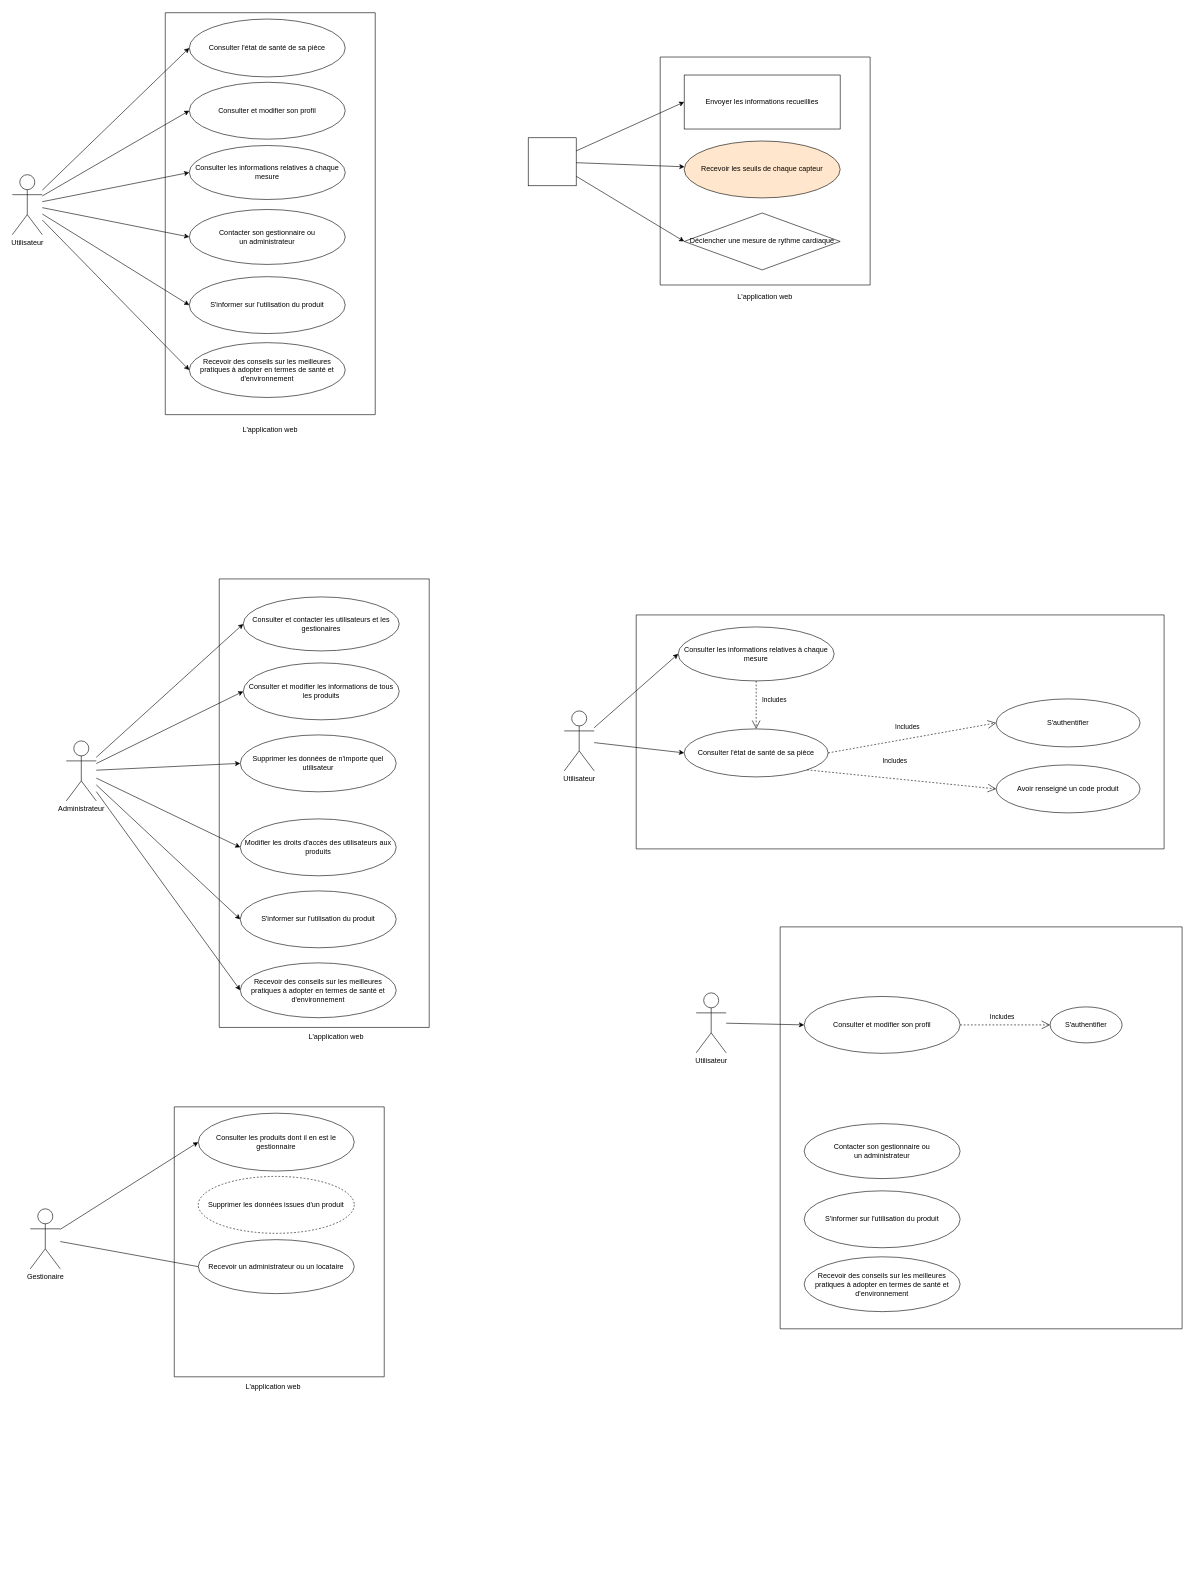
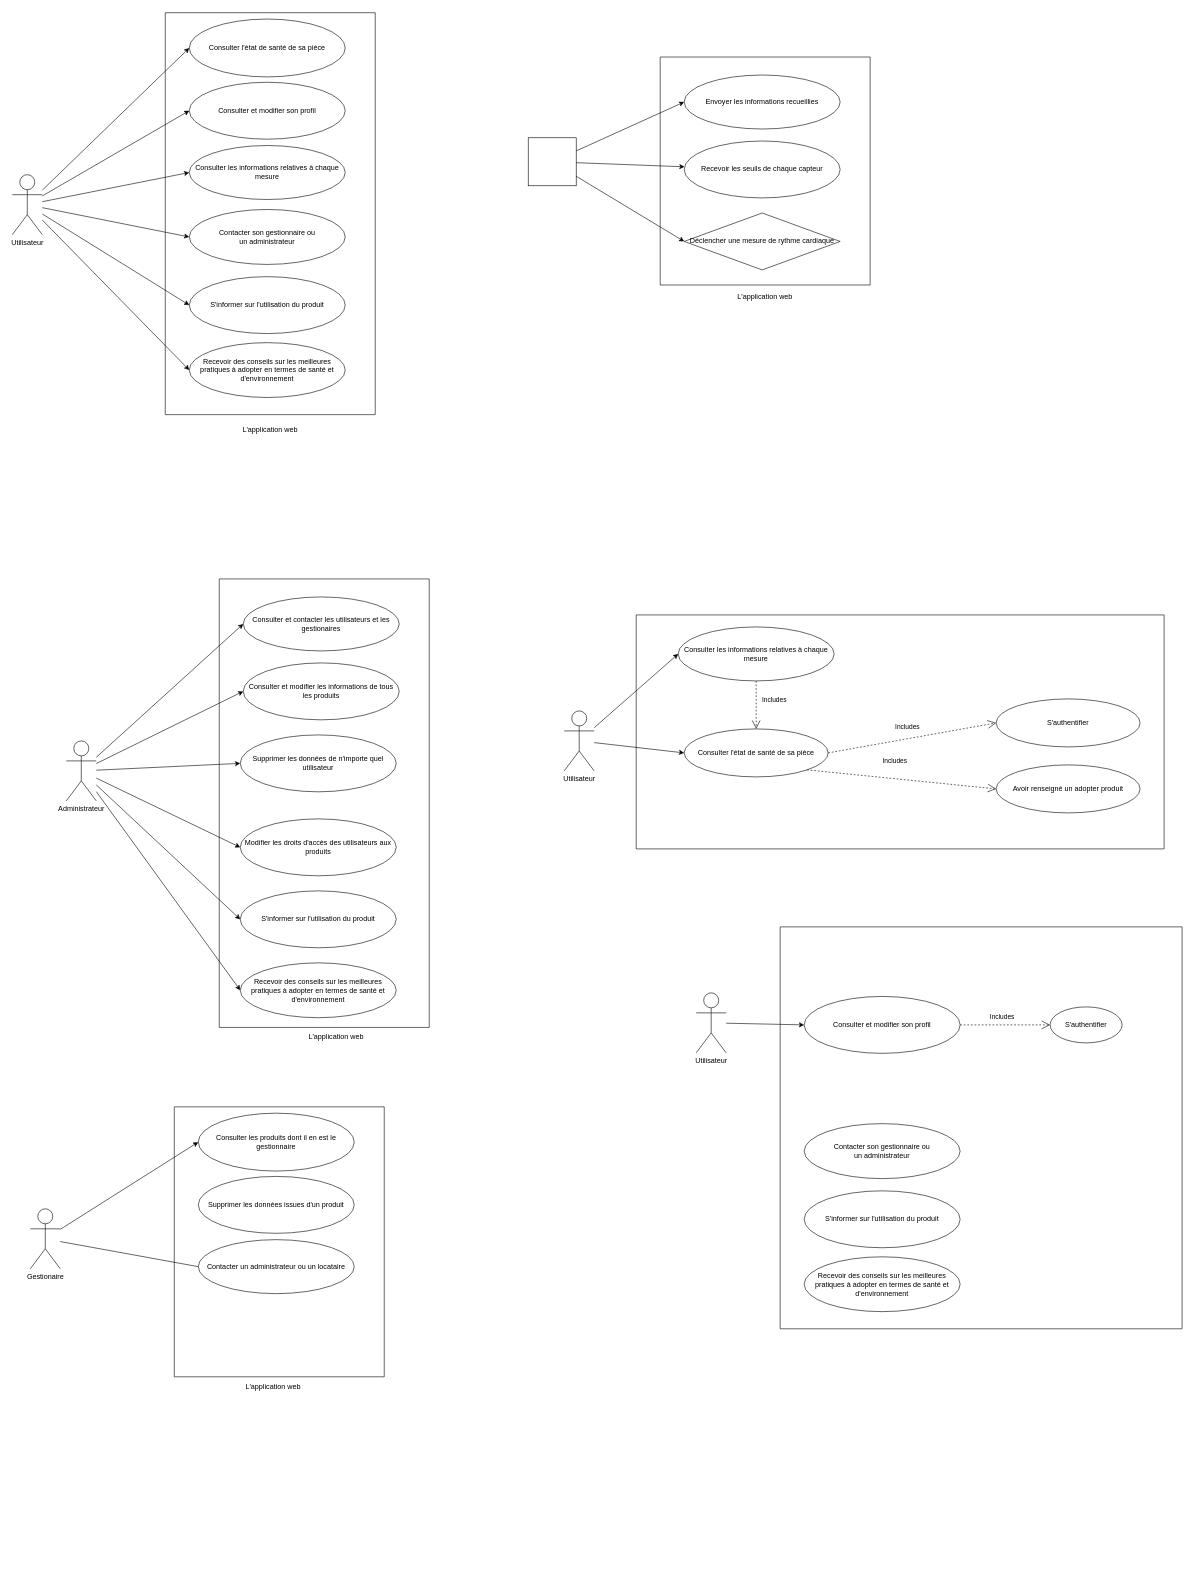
(762, 102) -> (762, 102)
(762, 169) -> (762, 169)
(1068, 789) -> (1068, 789)
(276, 1205) -> (276, 1205)
(276, 1266) -> (276, 1266)
